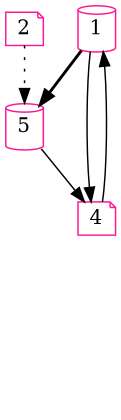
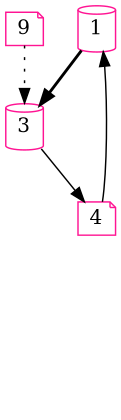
(25, 29) -> (25, 29)
(87, 120) -> none
(25, 127) -> (25, 127)
